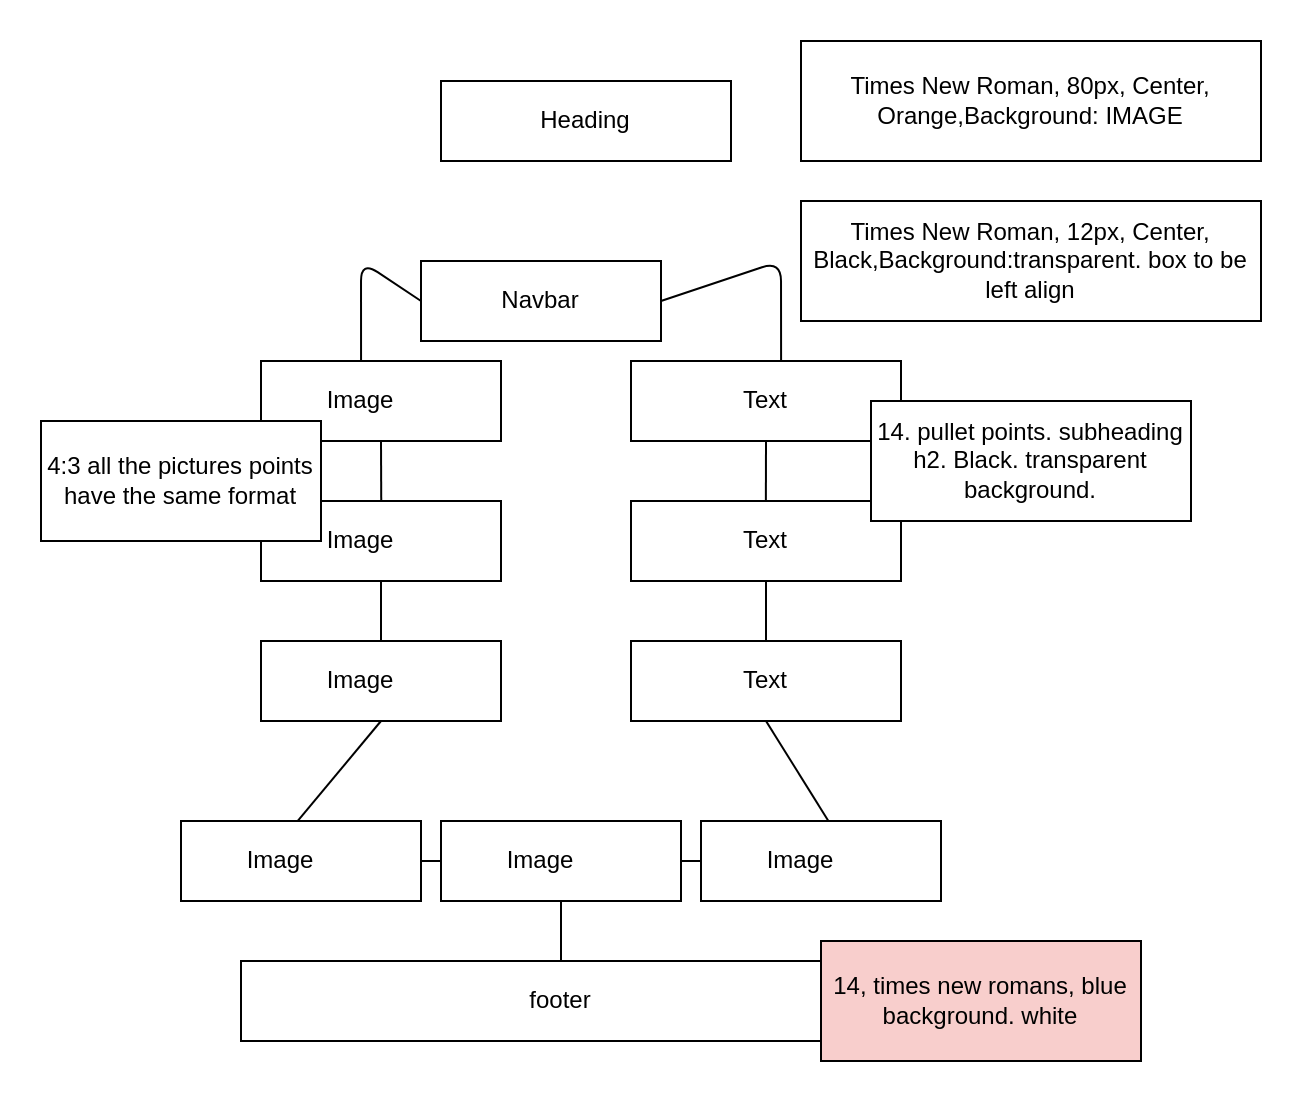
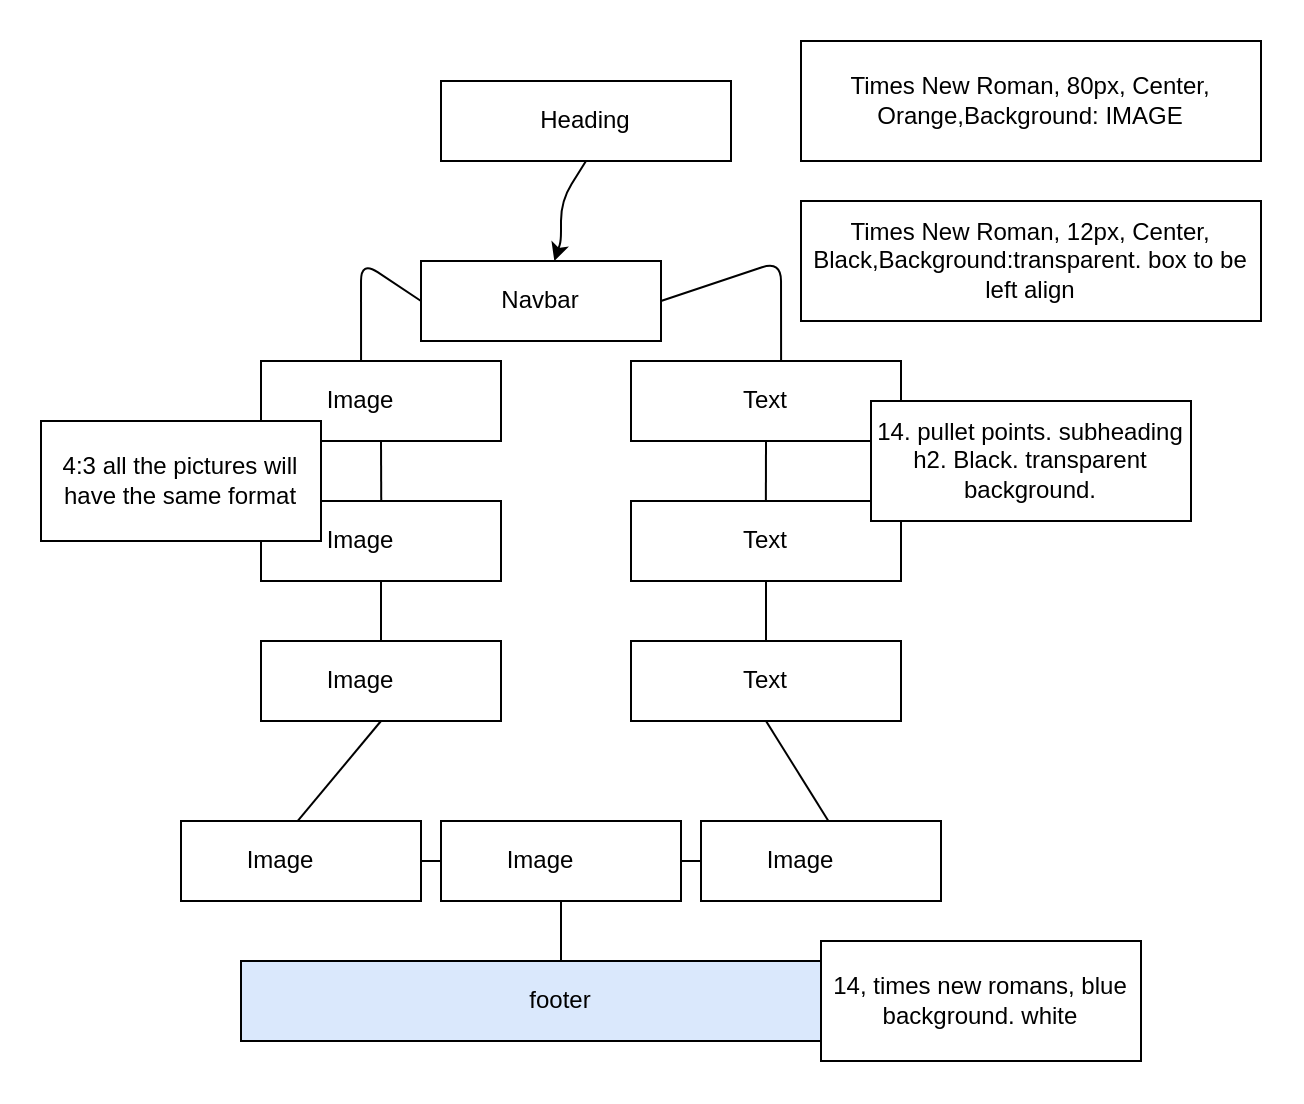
none -> (564, 199)
(181, 481) -> (181, 481)
(561, 1001) -> (561, 1001)
(981, 1001) -> (981, 1001)
